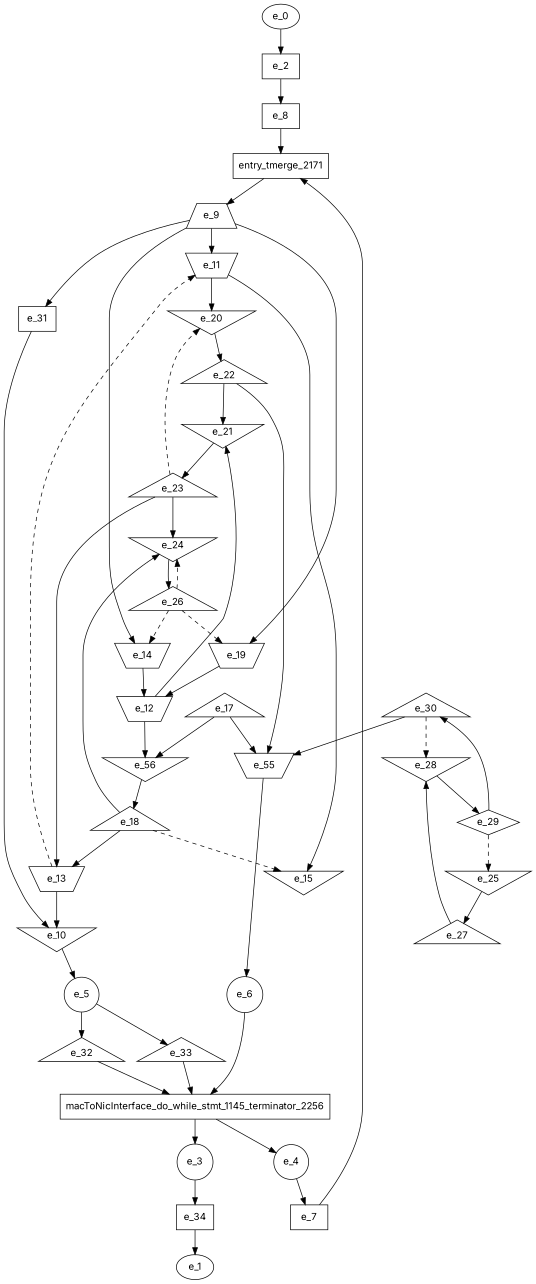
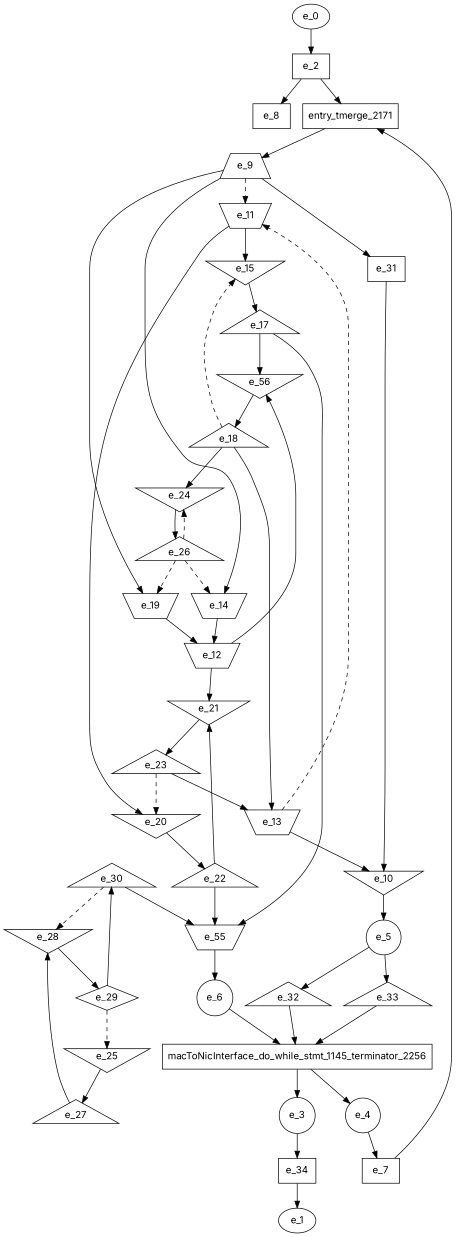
(281, 138) -> (329, 89)
(212, 237) -> (245, 188)
none -> (252, 294)
(173, 514) -> none
